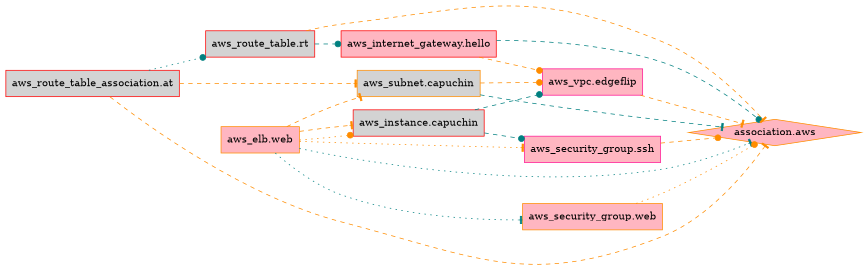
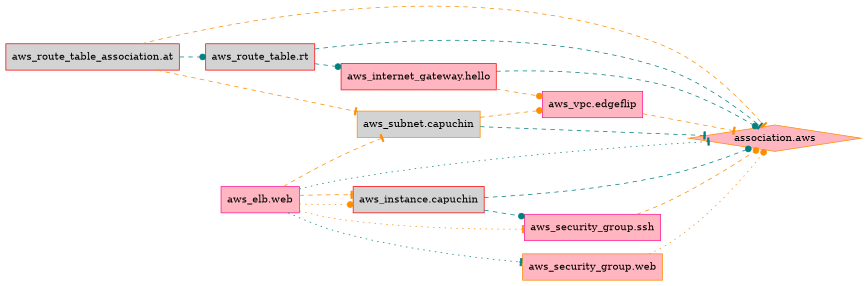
(549, 9) -> (546, 45)
(174, 64) -> (190, 57)
(503, 103) -> (617, 185)
(260, 140) -> (260, 200)
